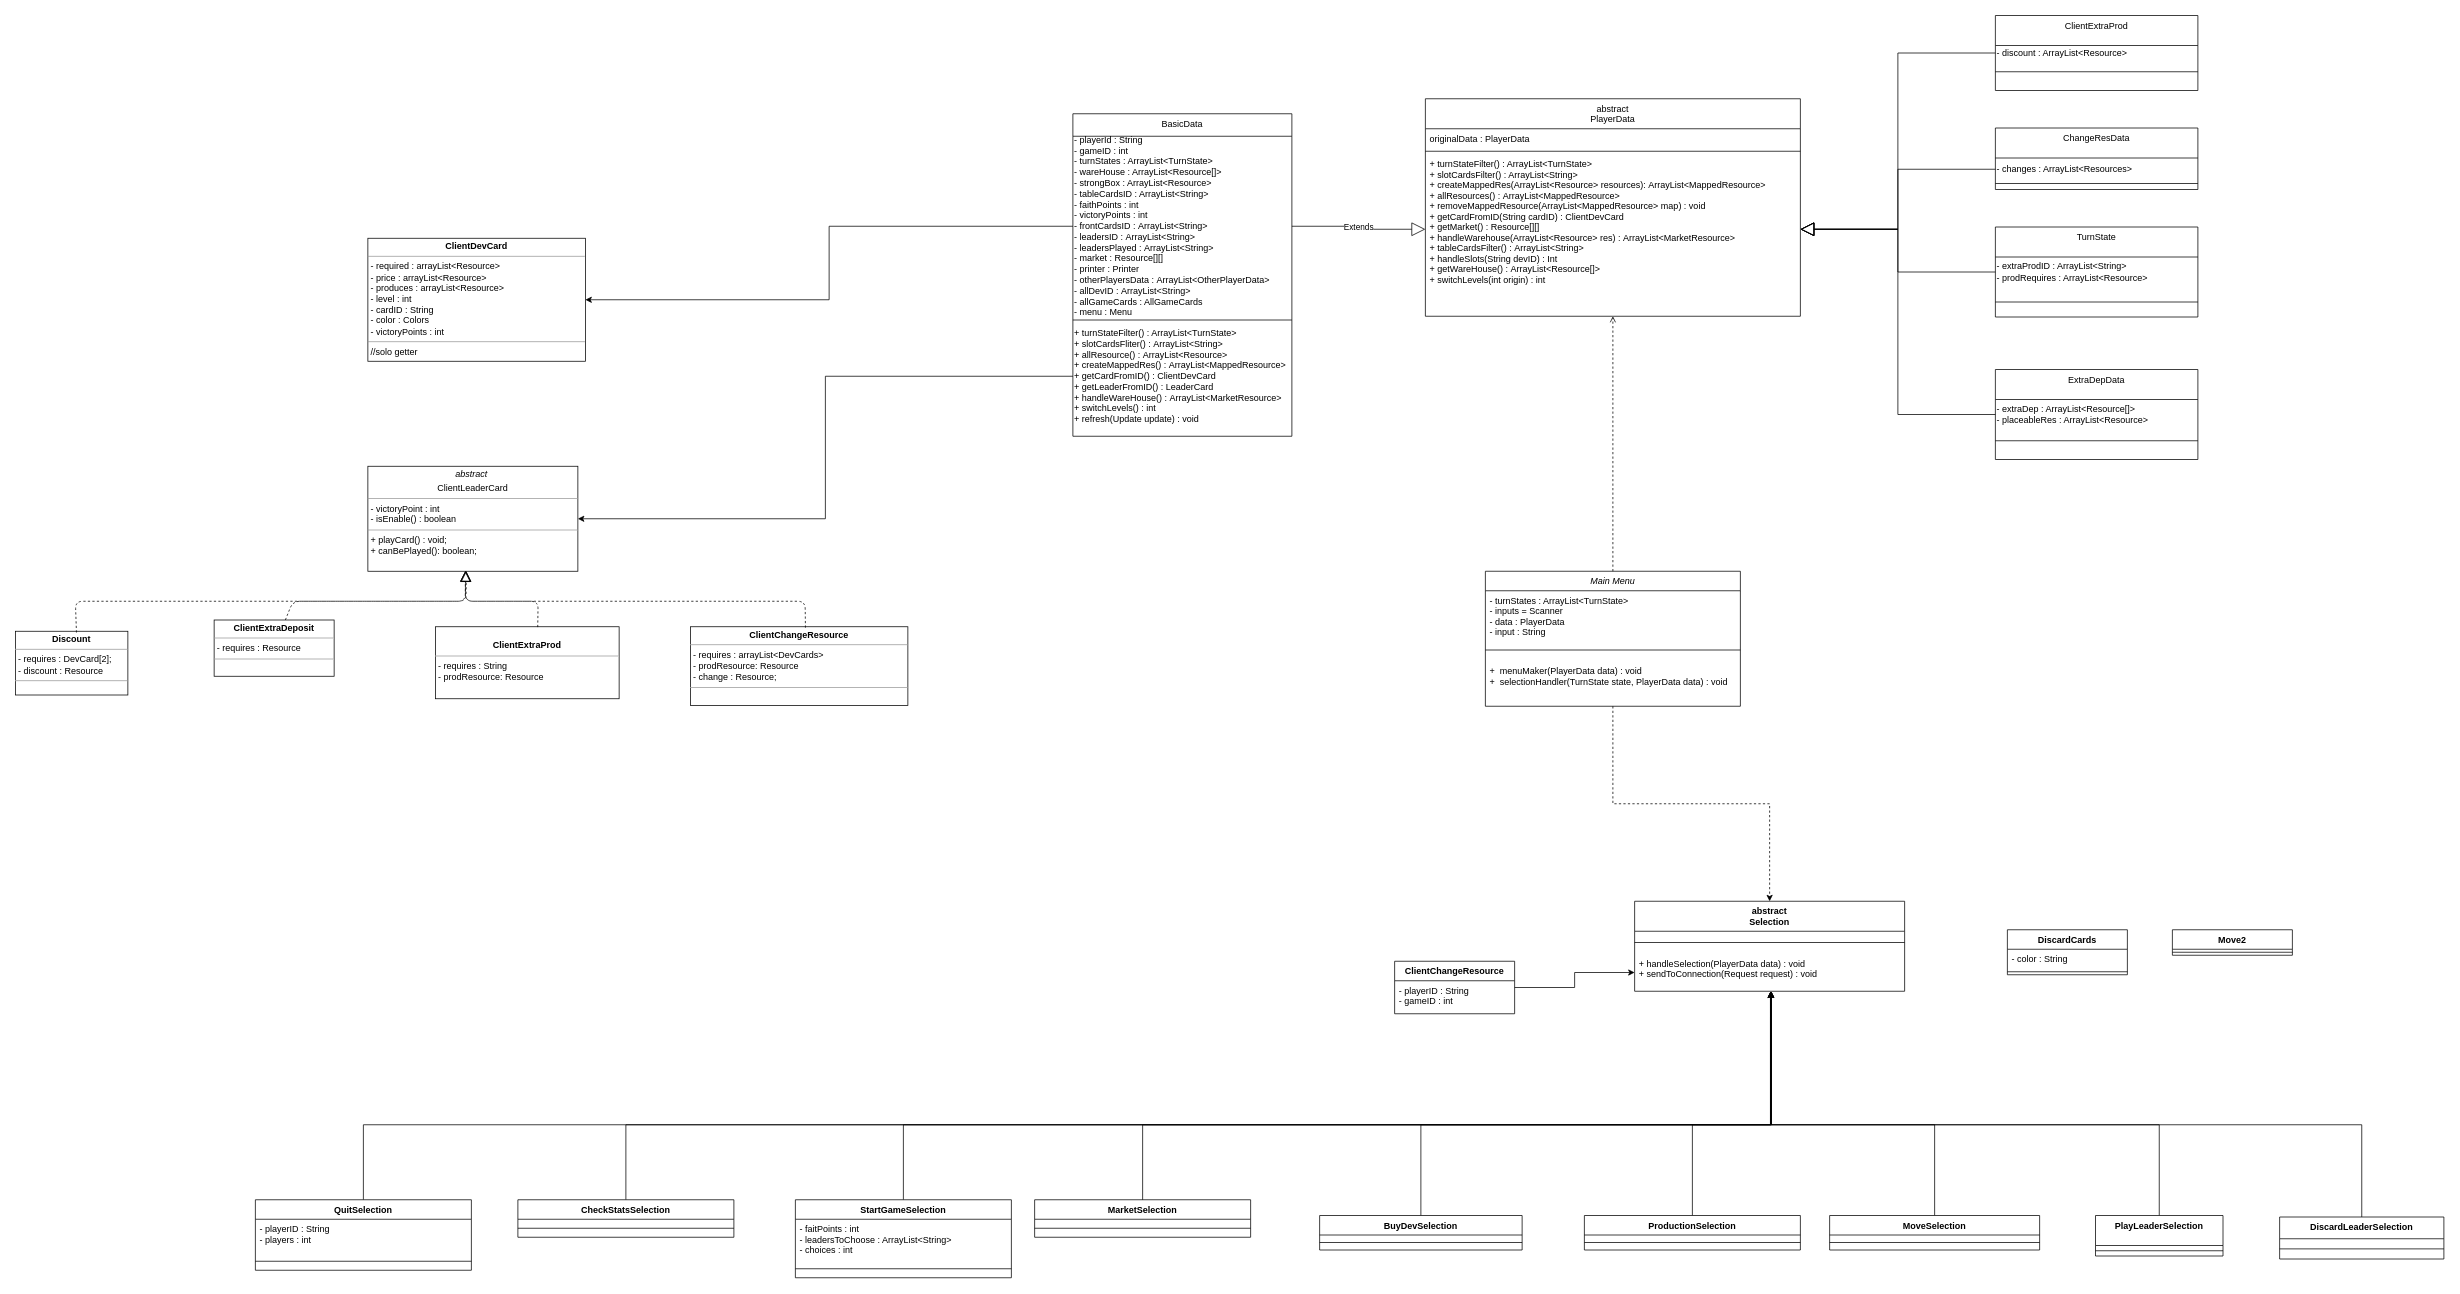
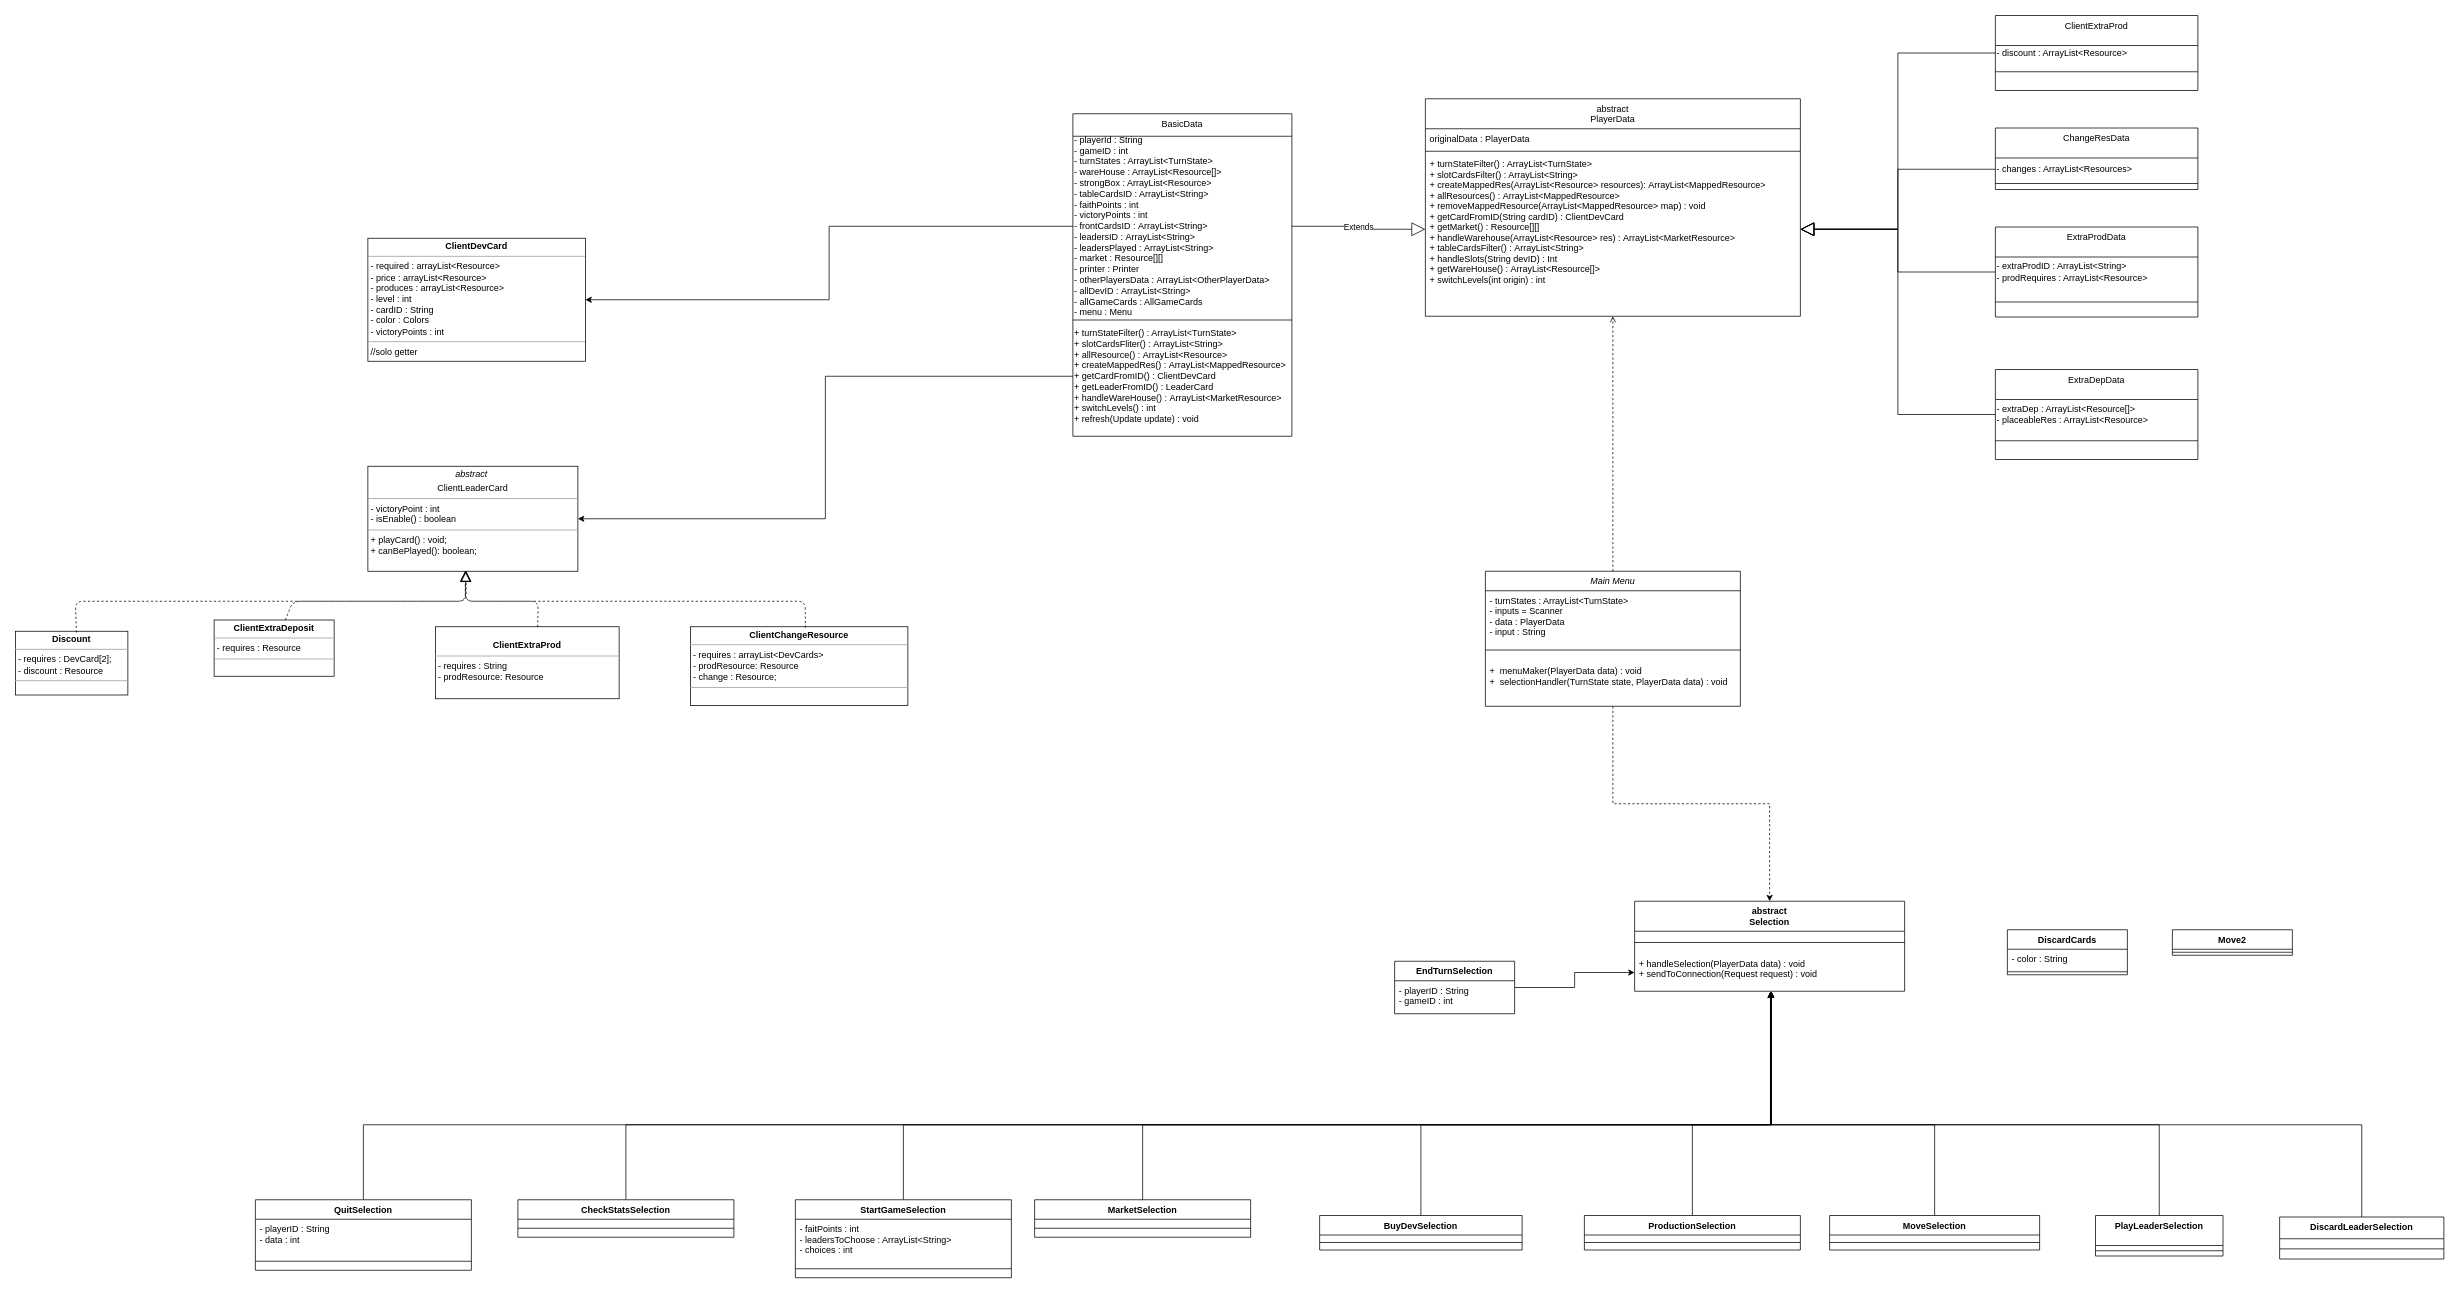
(2096, 237) -> (2096, 237)
(1454, 971) -> (1454, 971)
(300, 1229) -> (300, 1229)
